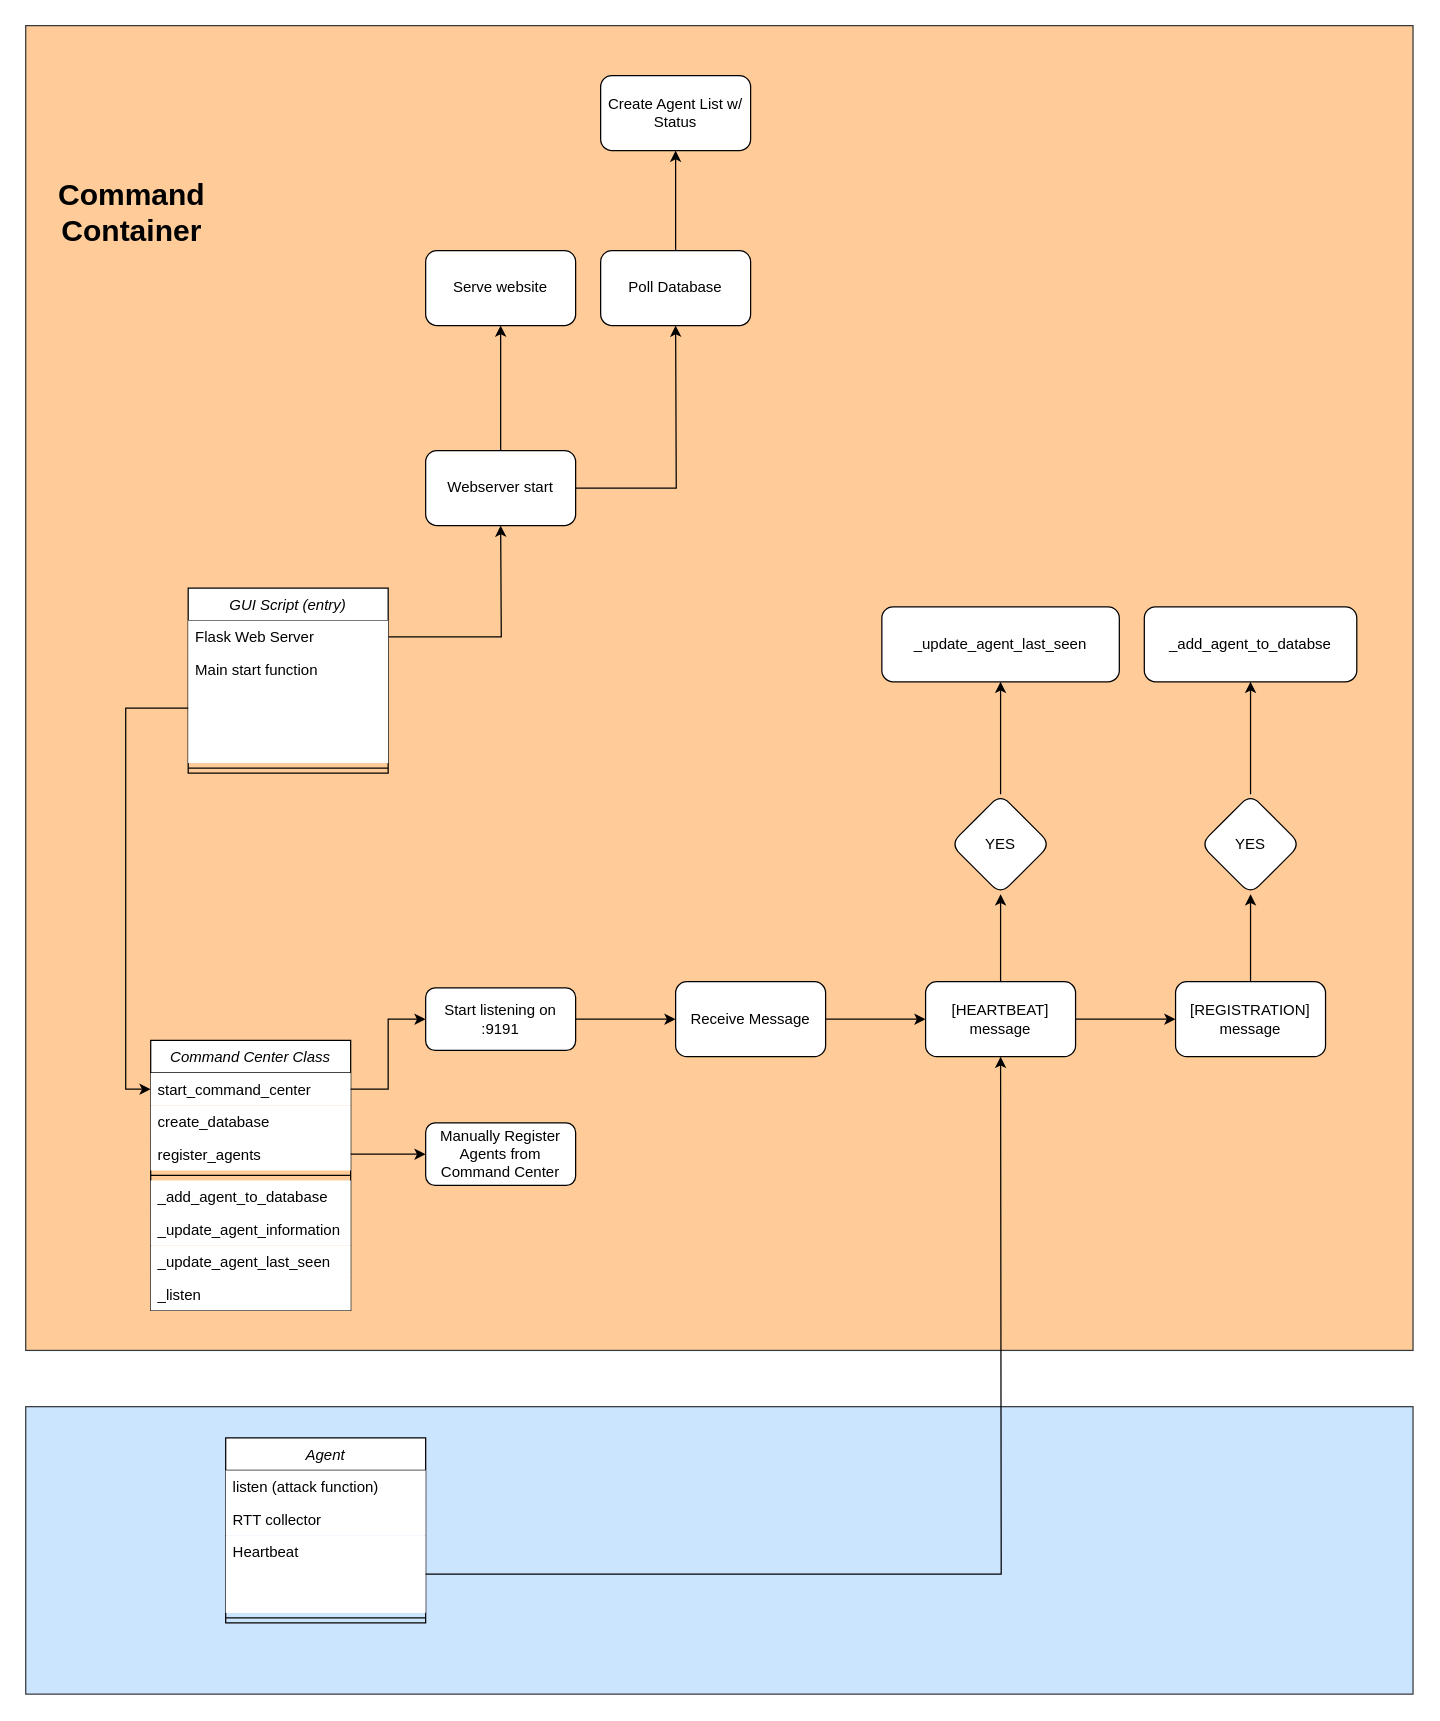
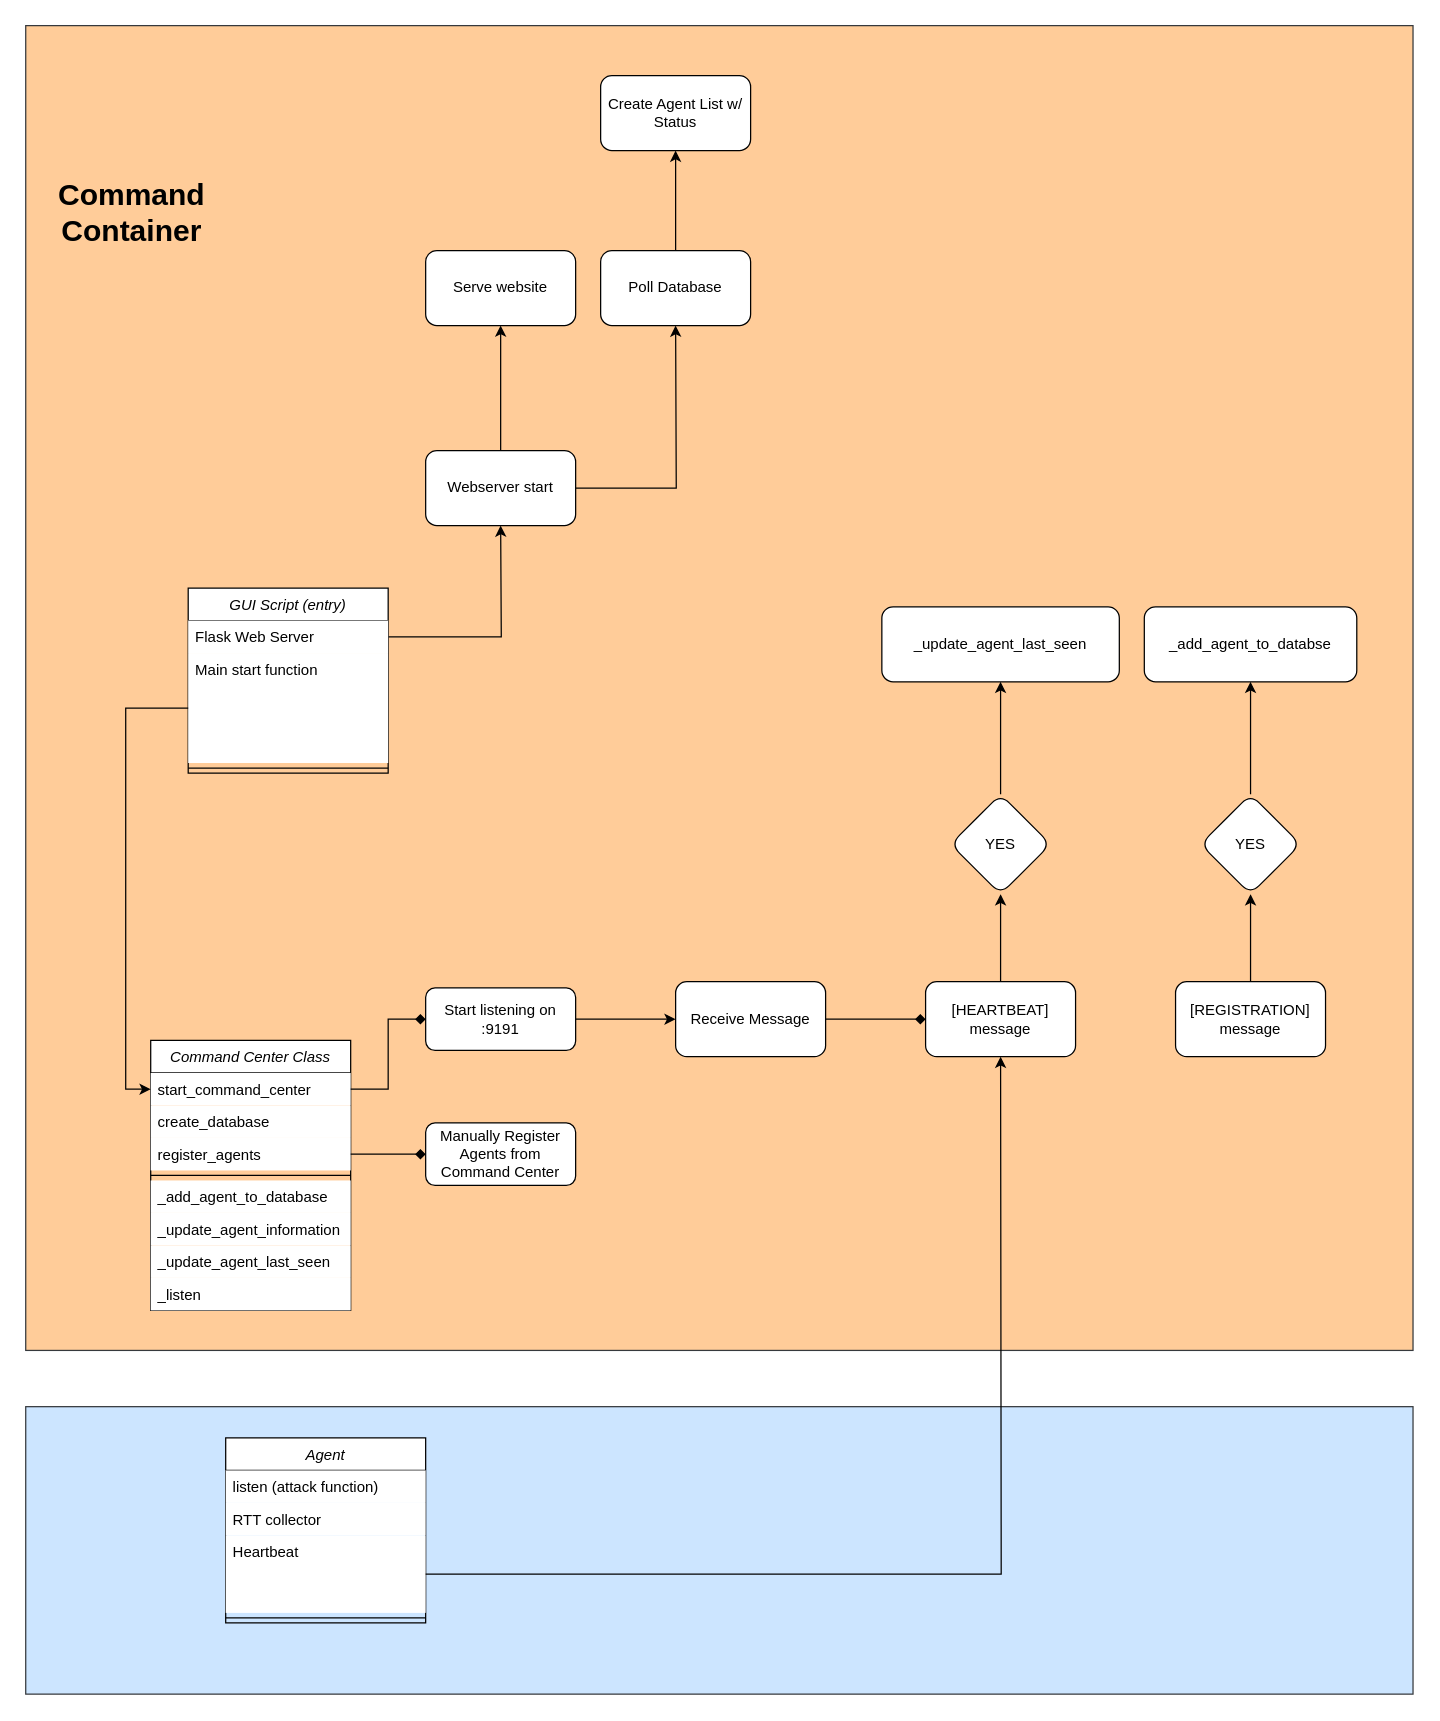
(416, 1019) -> (415, 1019)
(916, 1019) -> (915, 1019)
(1122, 1019) -> none
(416, 1154) -> (415, 1154)
